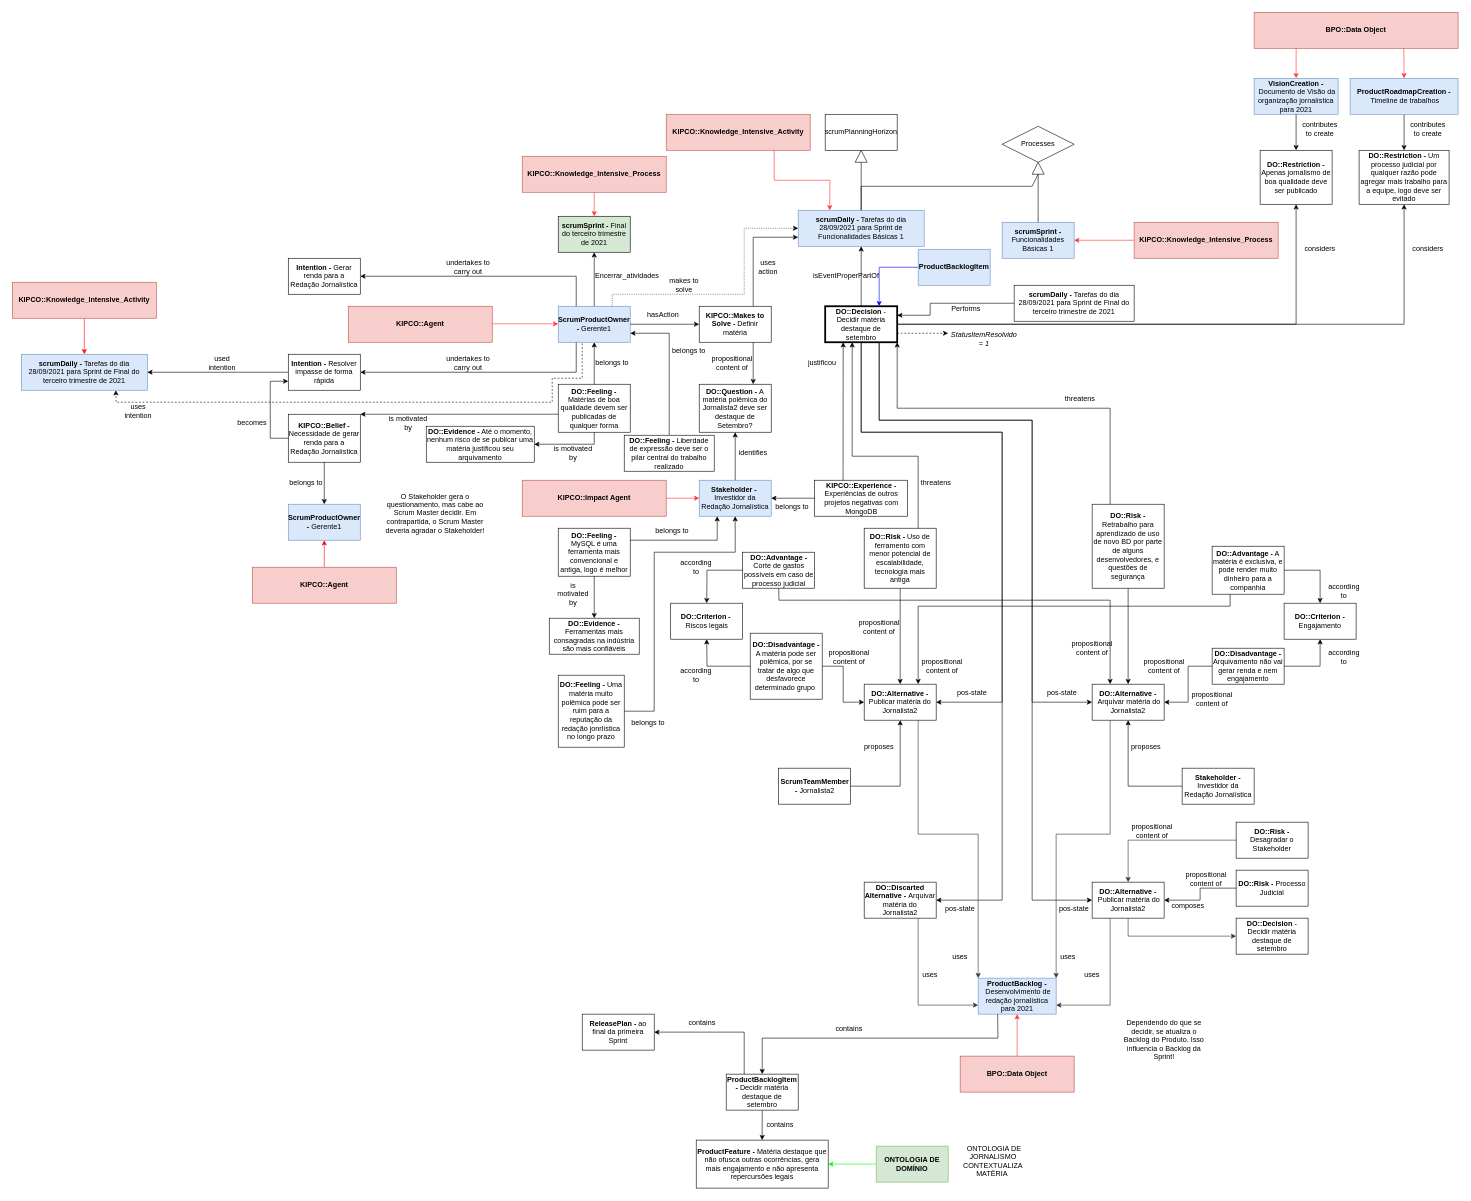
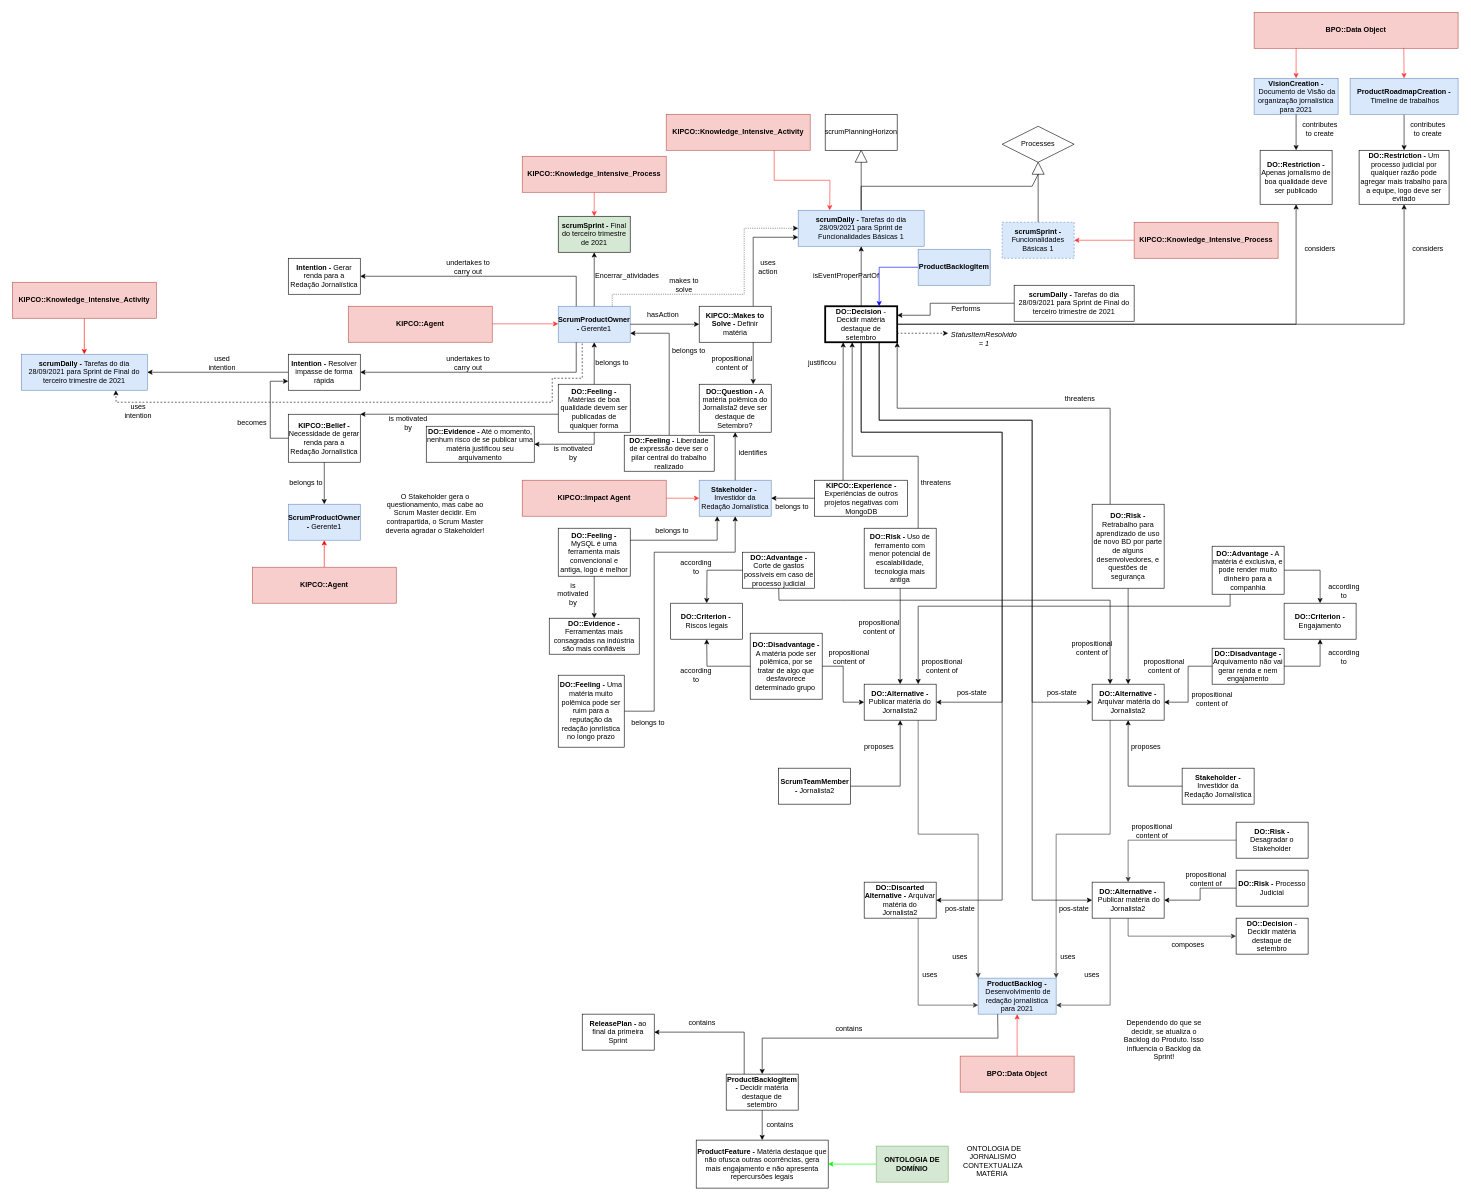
(1038, 240) -> (1038, 240)
(1188, 906) -> (1188, 945)
